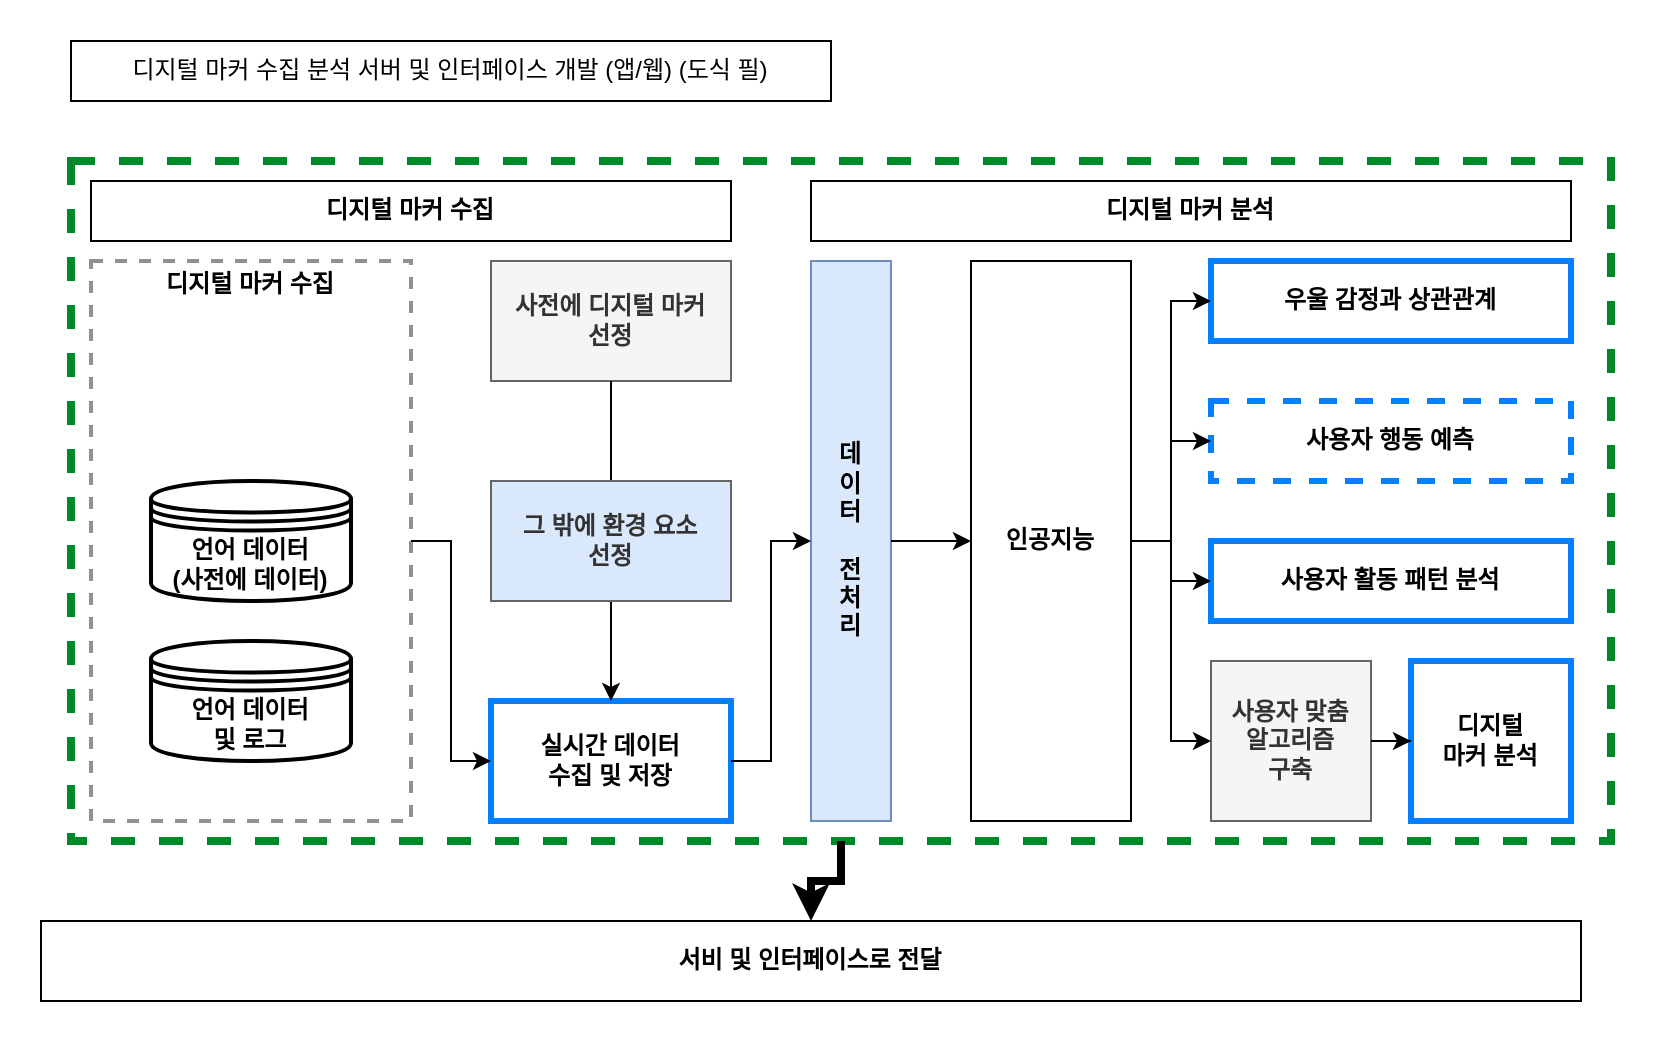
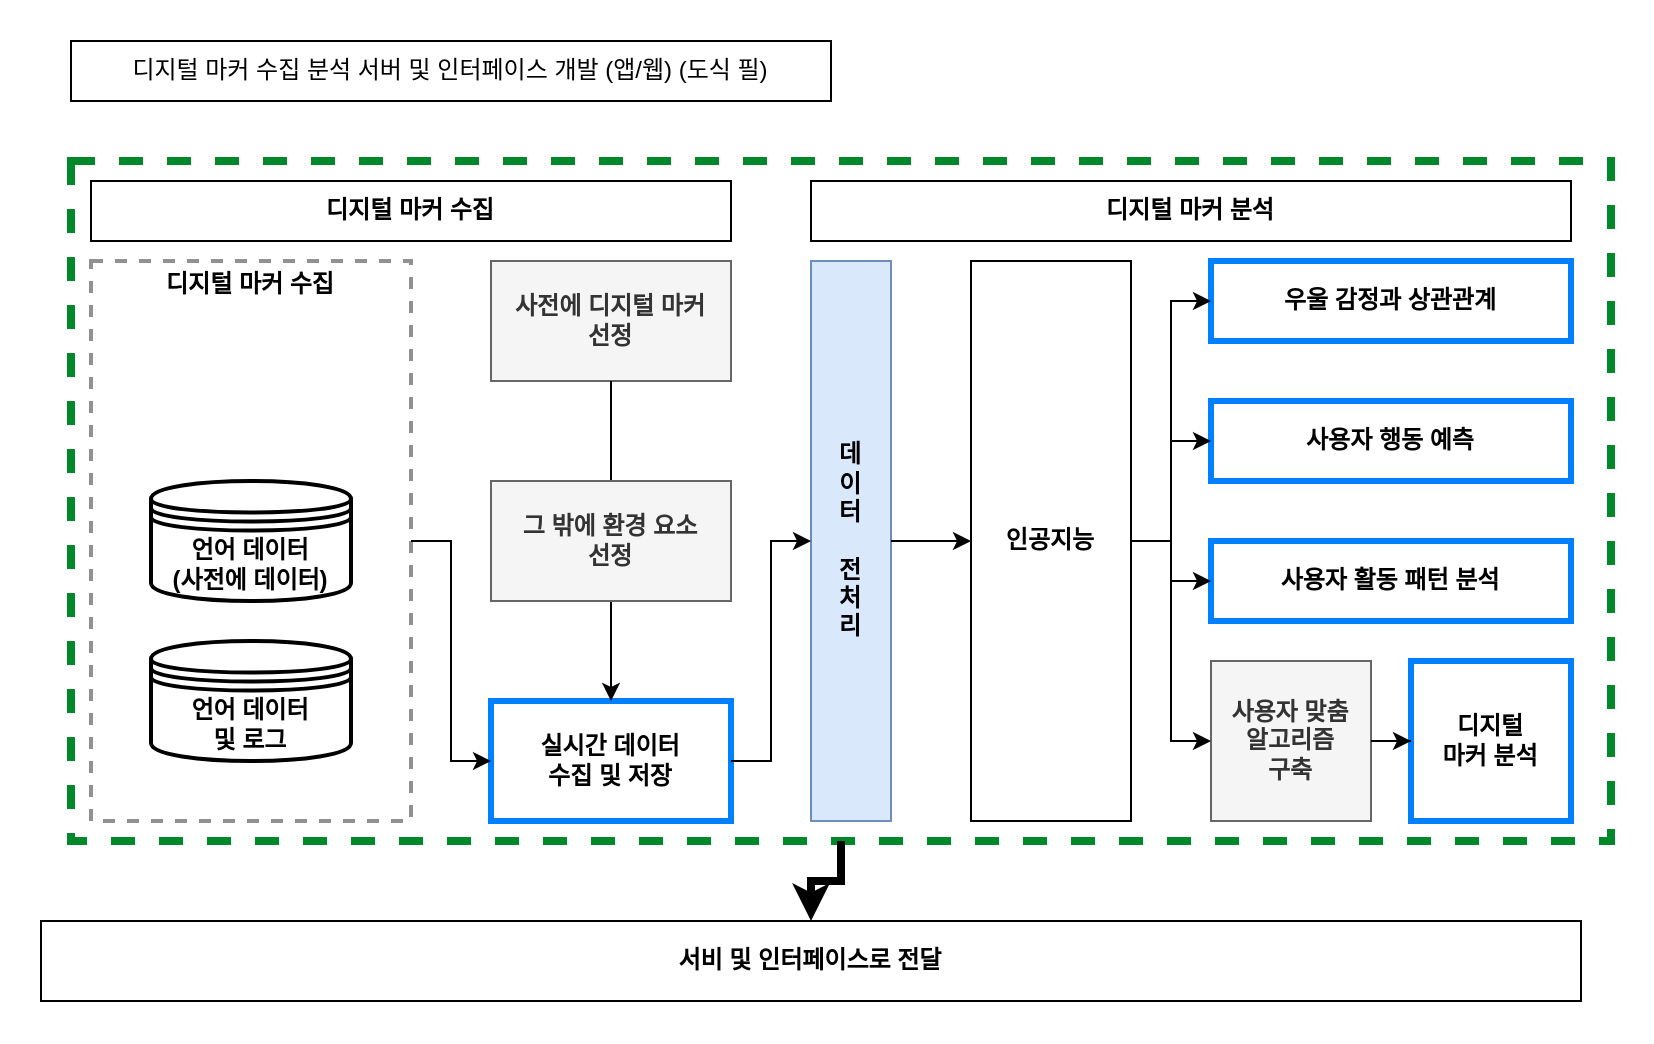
(1391, 441) -> (1391, 441)
(611, 541) -> (611, 541)
